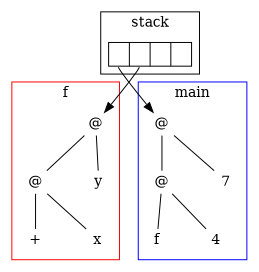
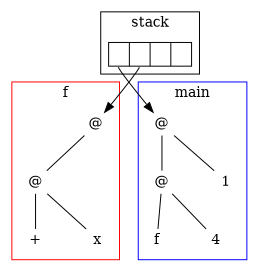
(99, 182) -> none
(226, 182) -> (226, 182)
